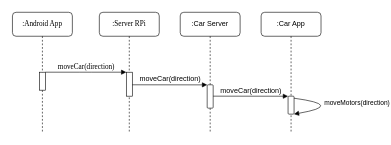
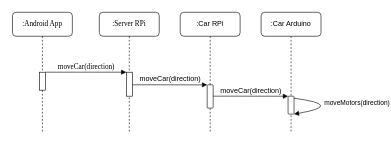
(210, 24) -> (210, 24)
(291, 24) -> (291, 24)
